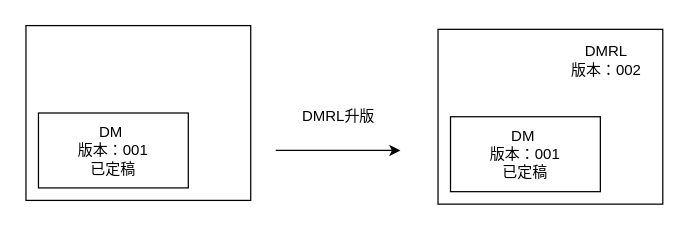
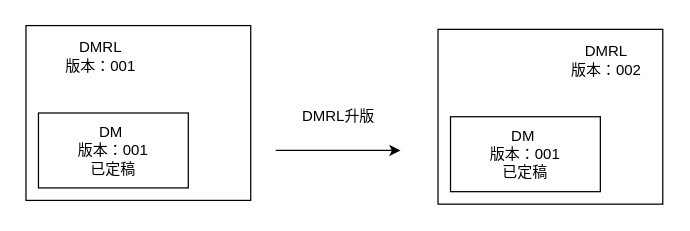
none -> (101, 57)
